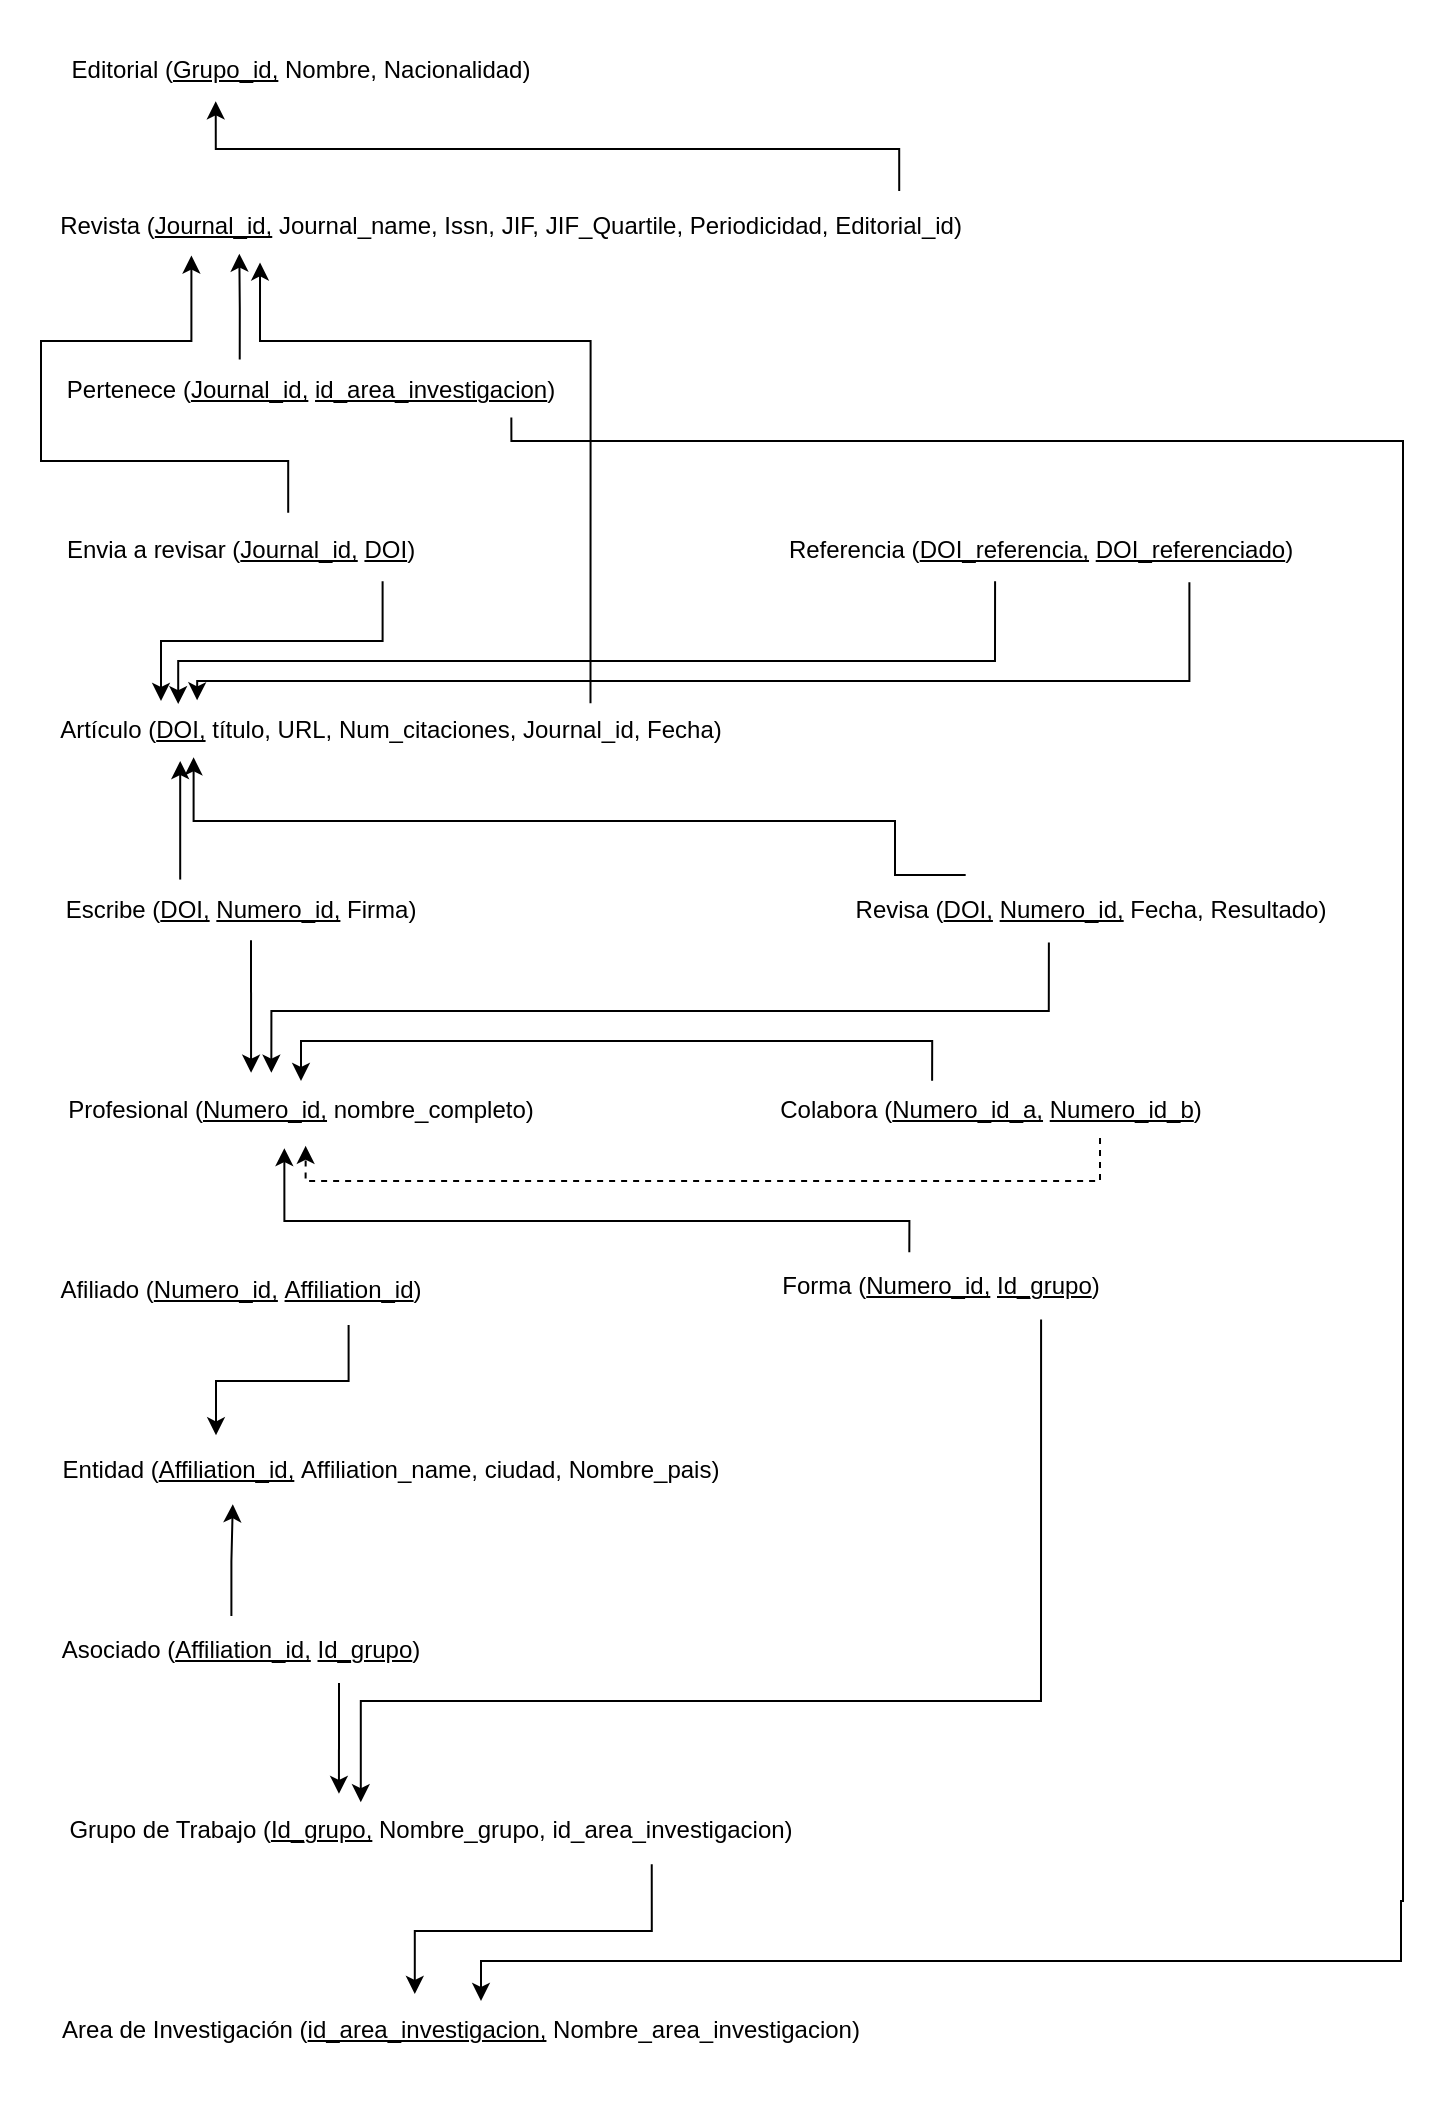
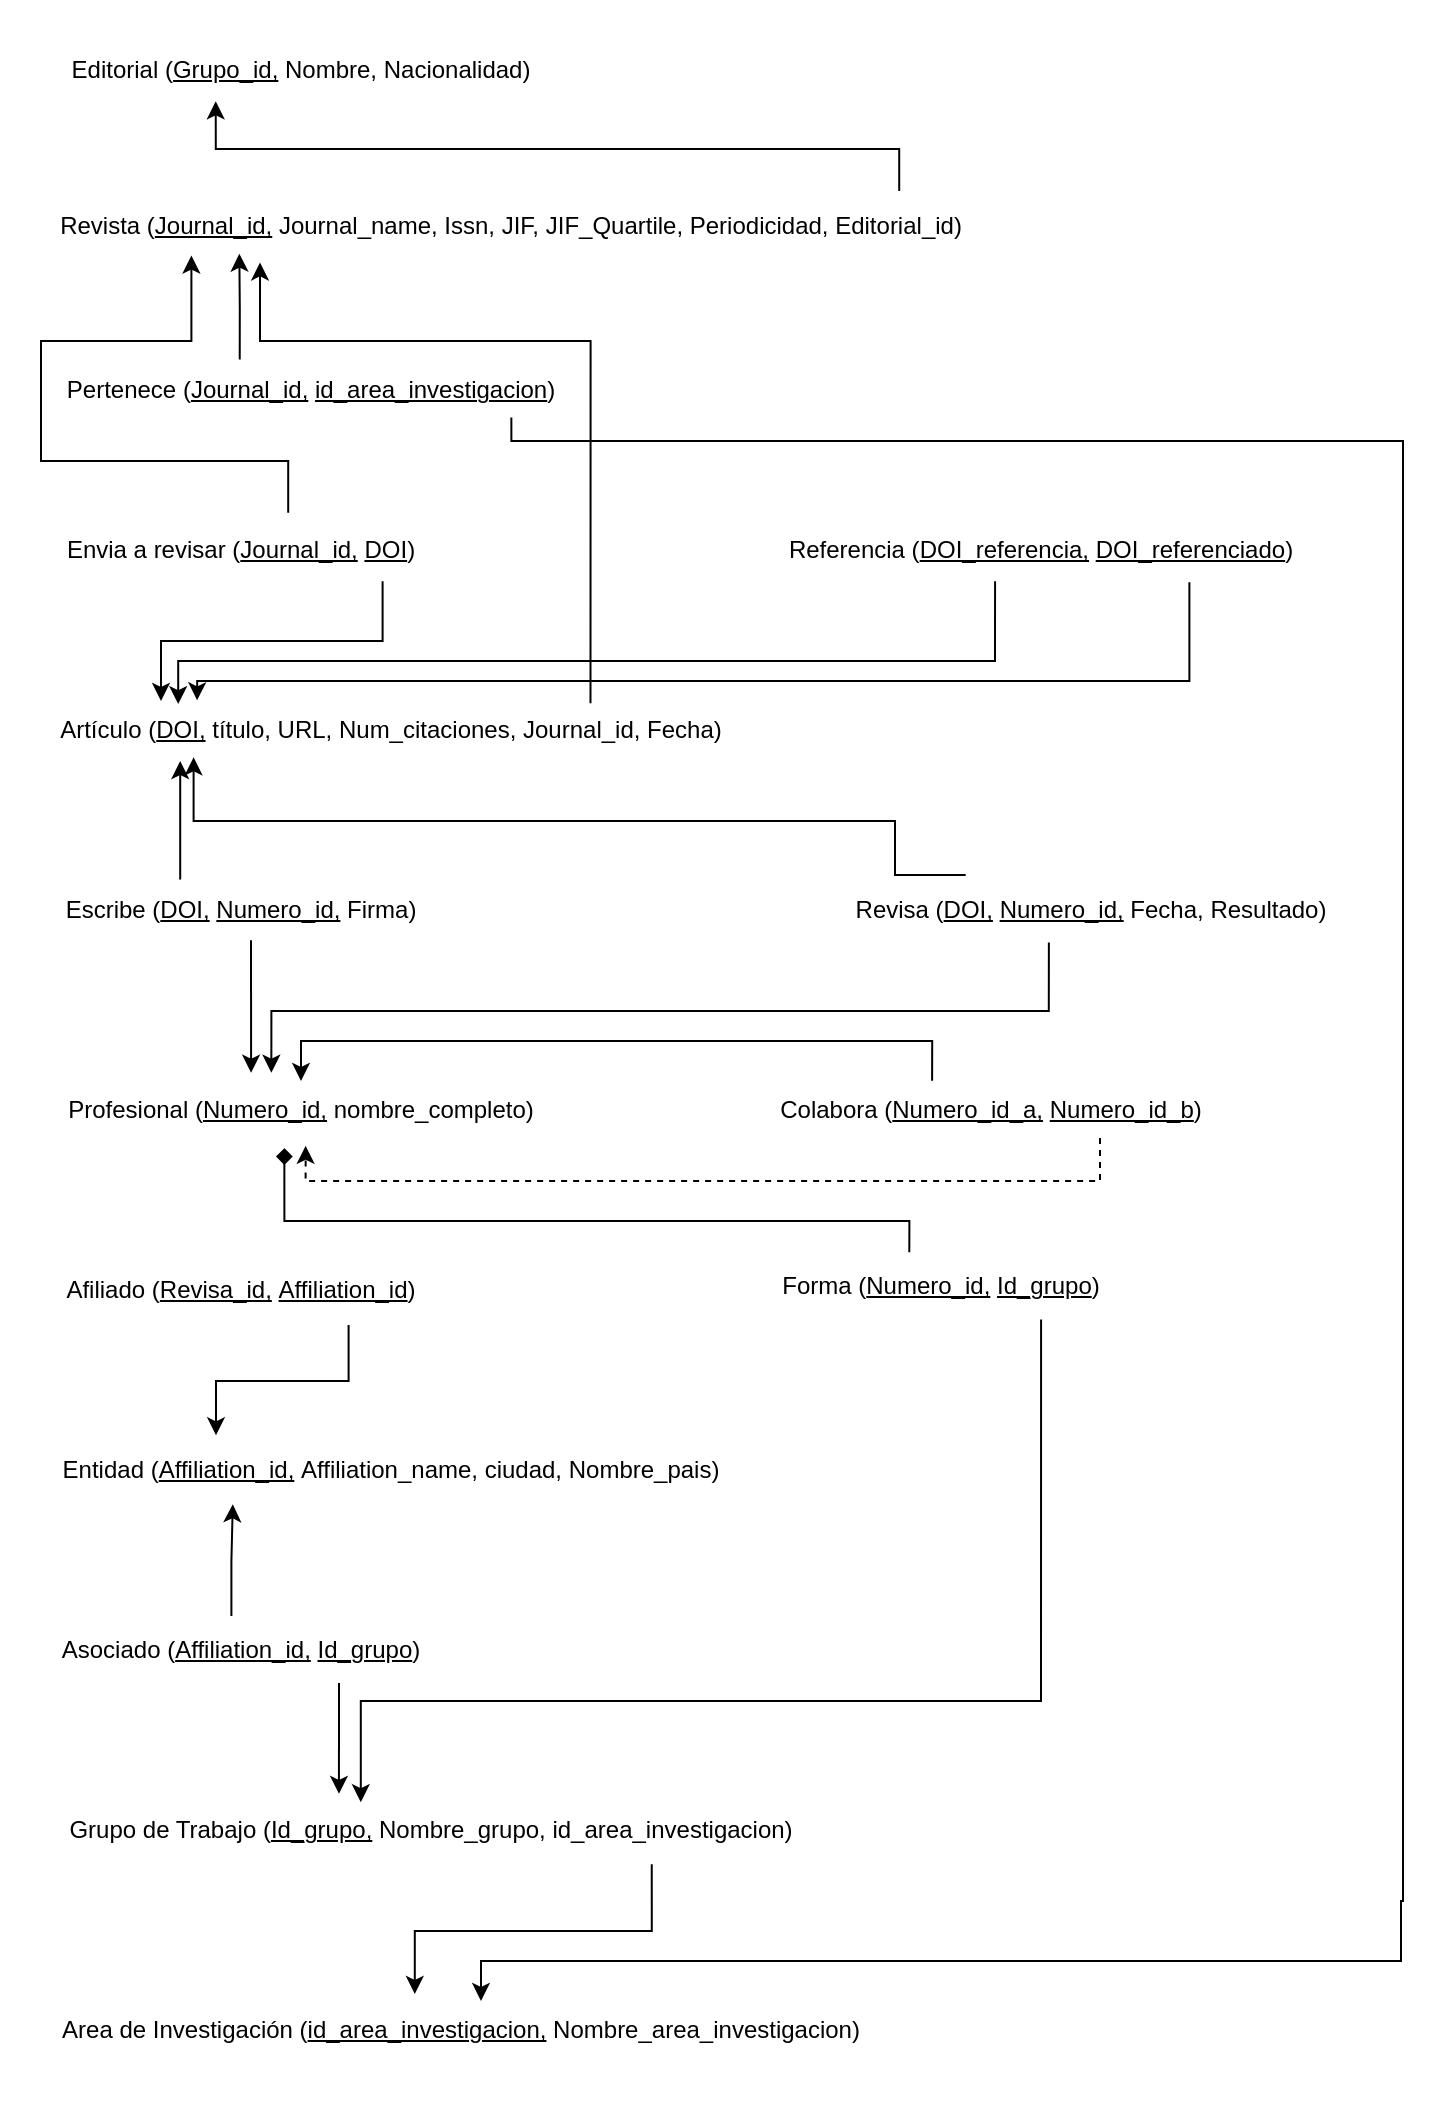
(284, 1163) -> (284, 1165)
(242, 1291) -> (242, 1291)
